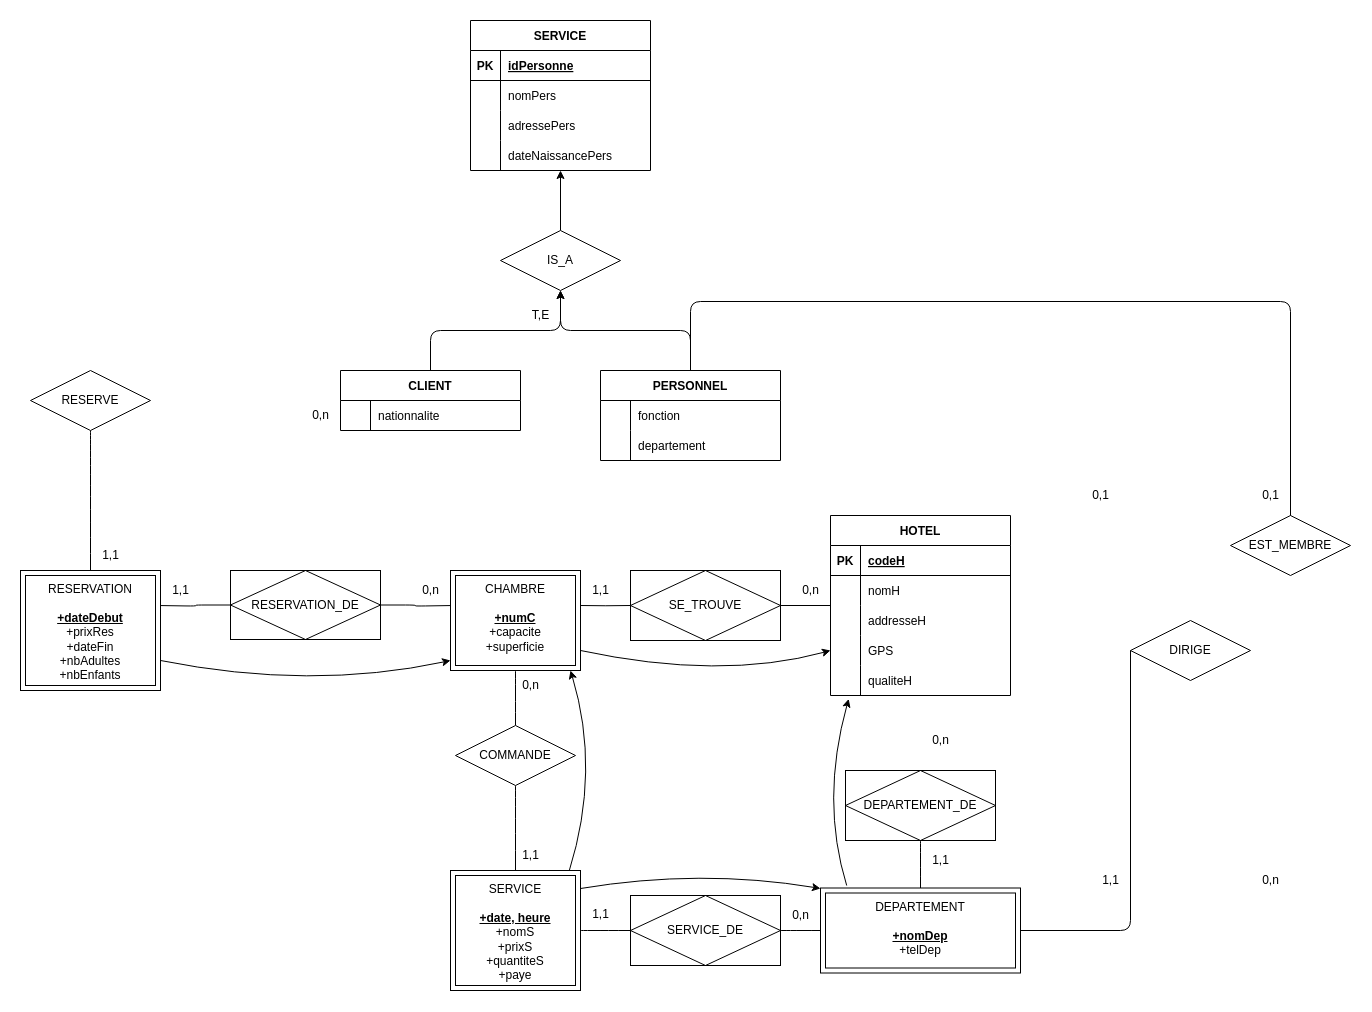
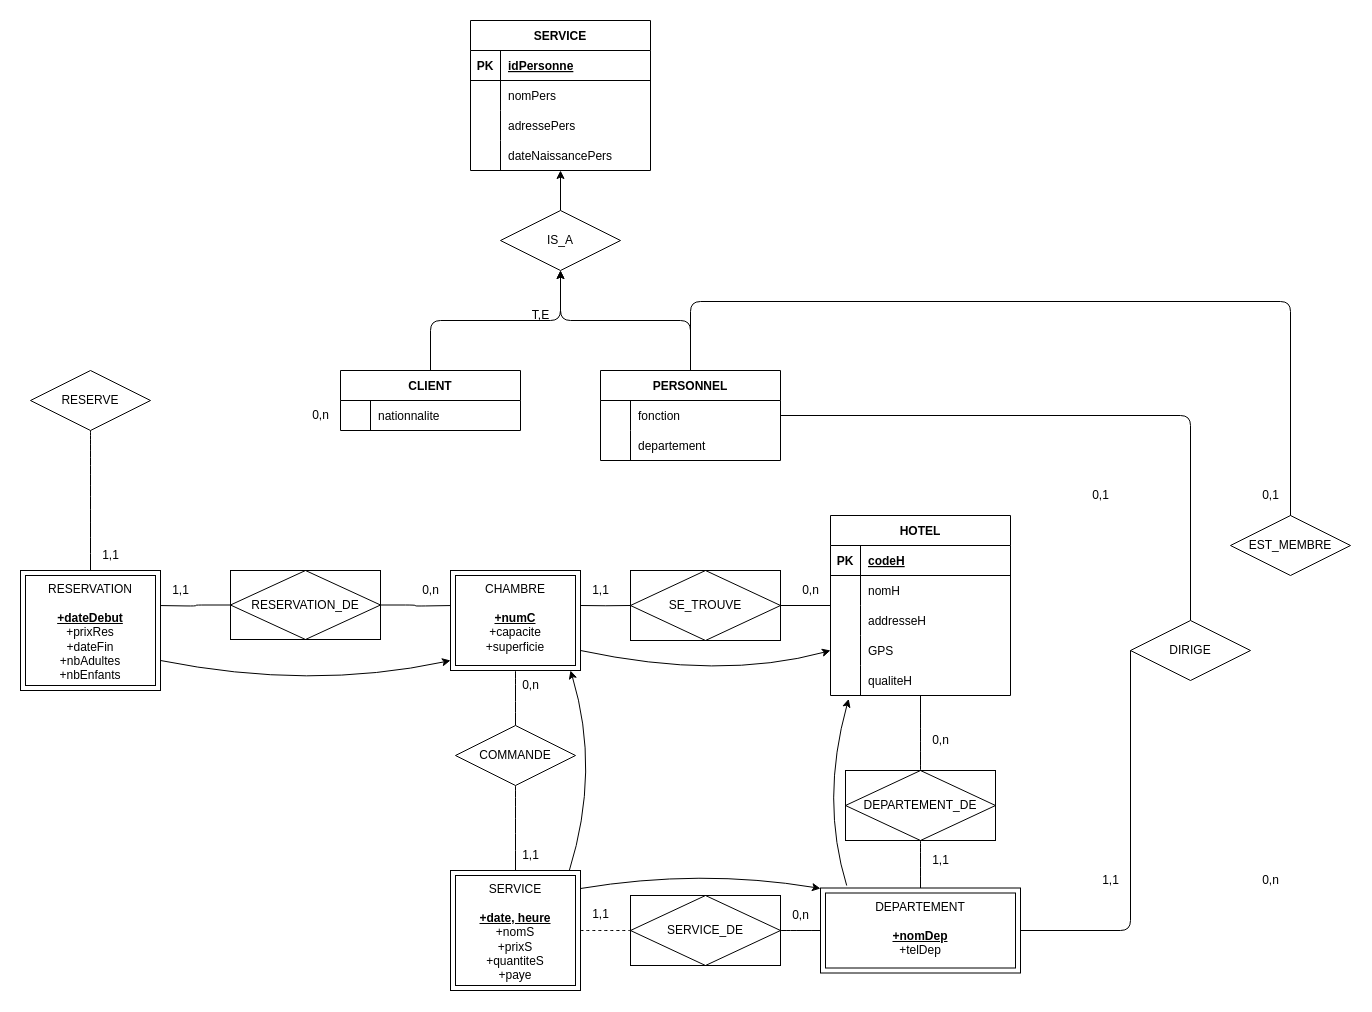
(561, 261) -> (561, 241)
none -> (1084, 416)
none -> (921, 732)
(606, 931) -> (606, 931)
